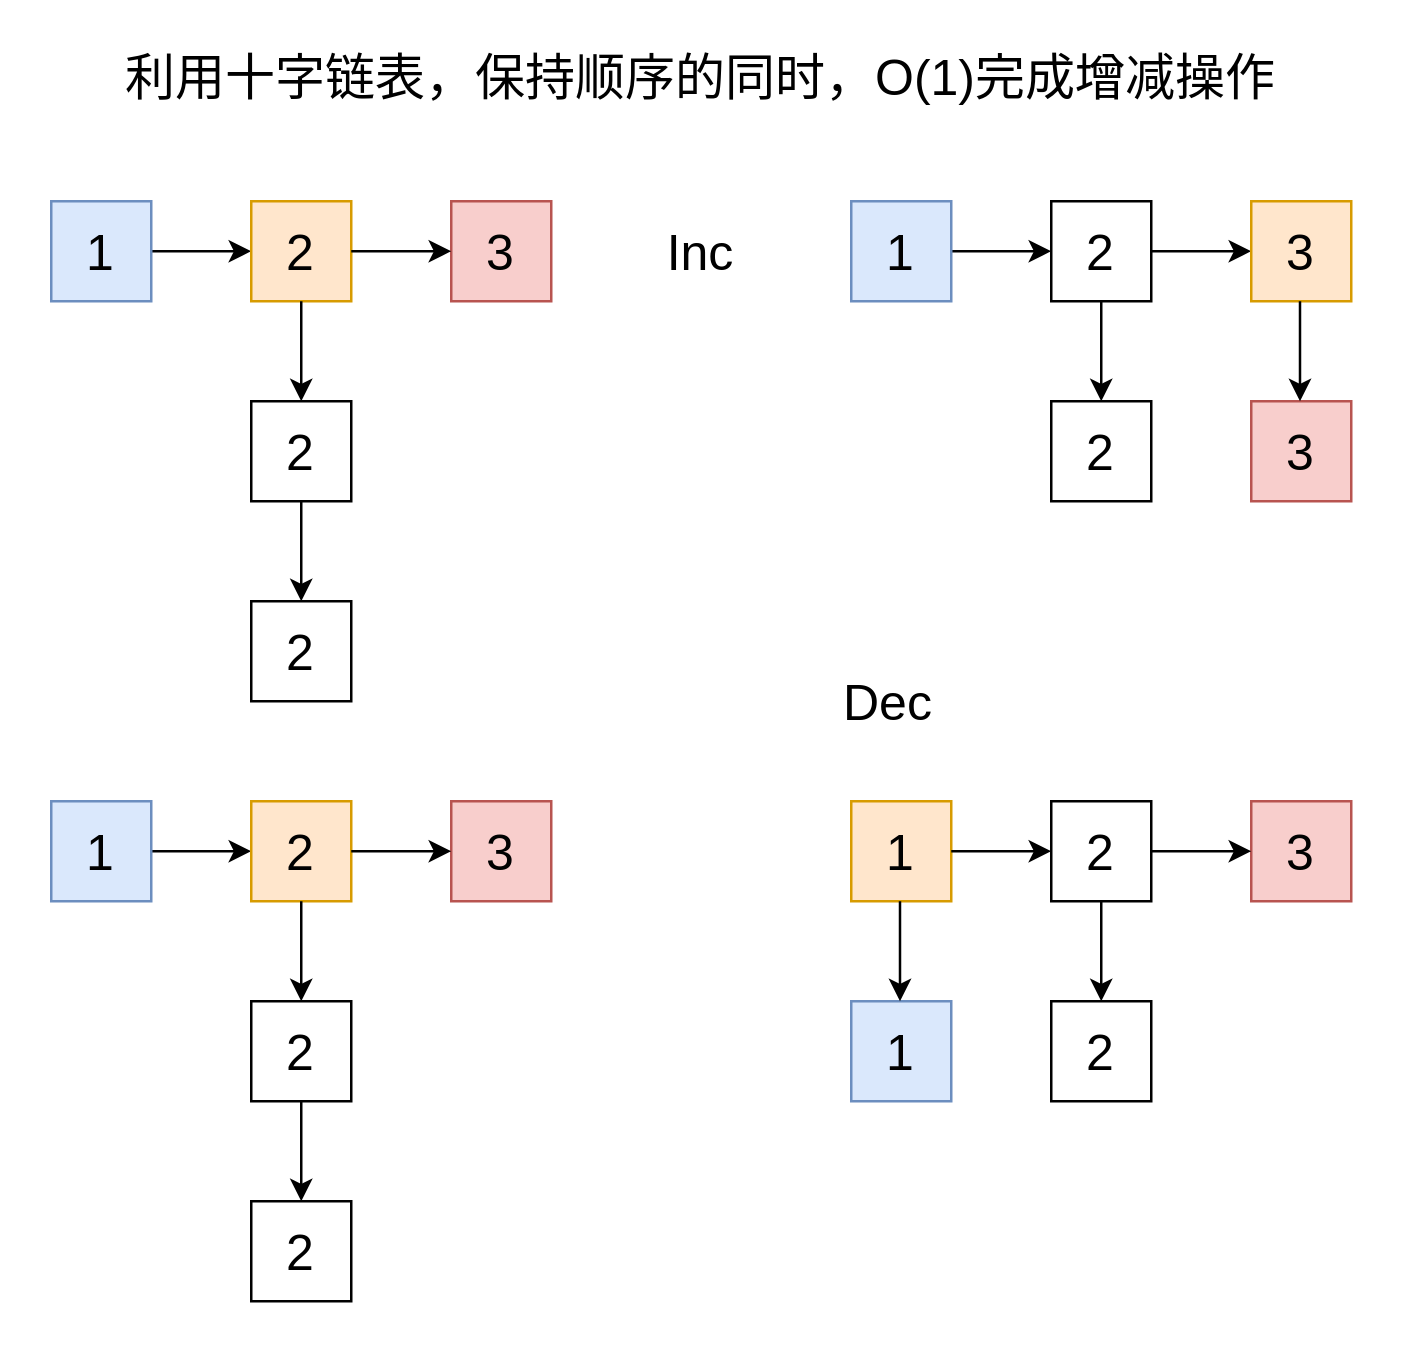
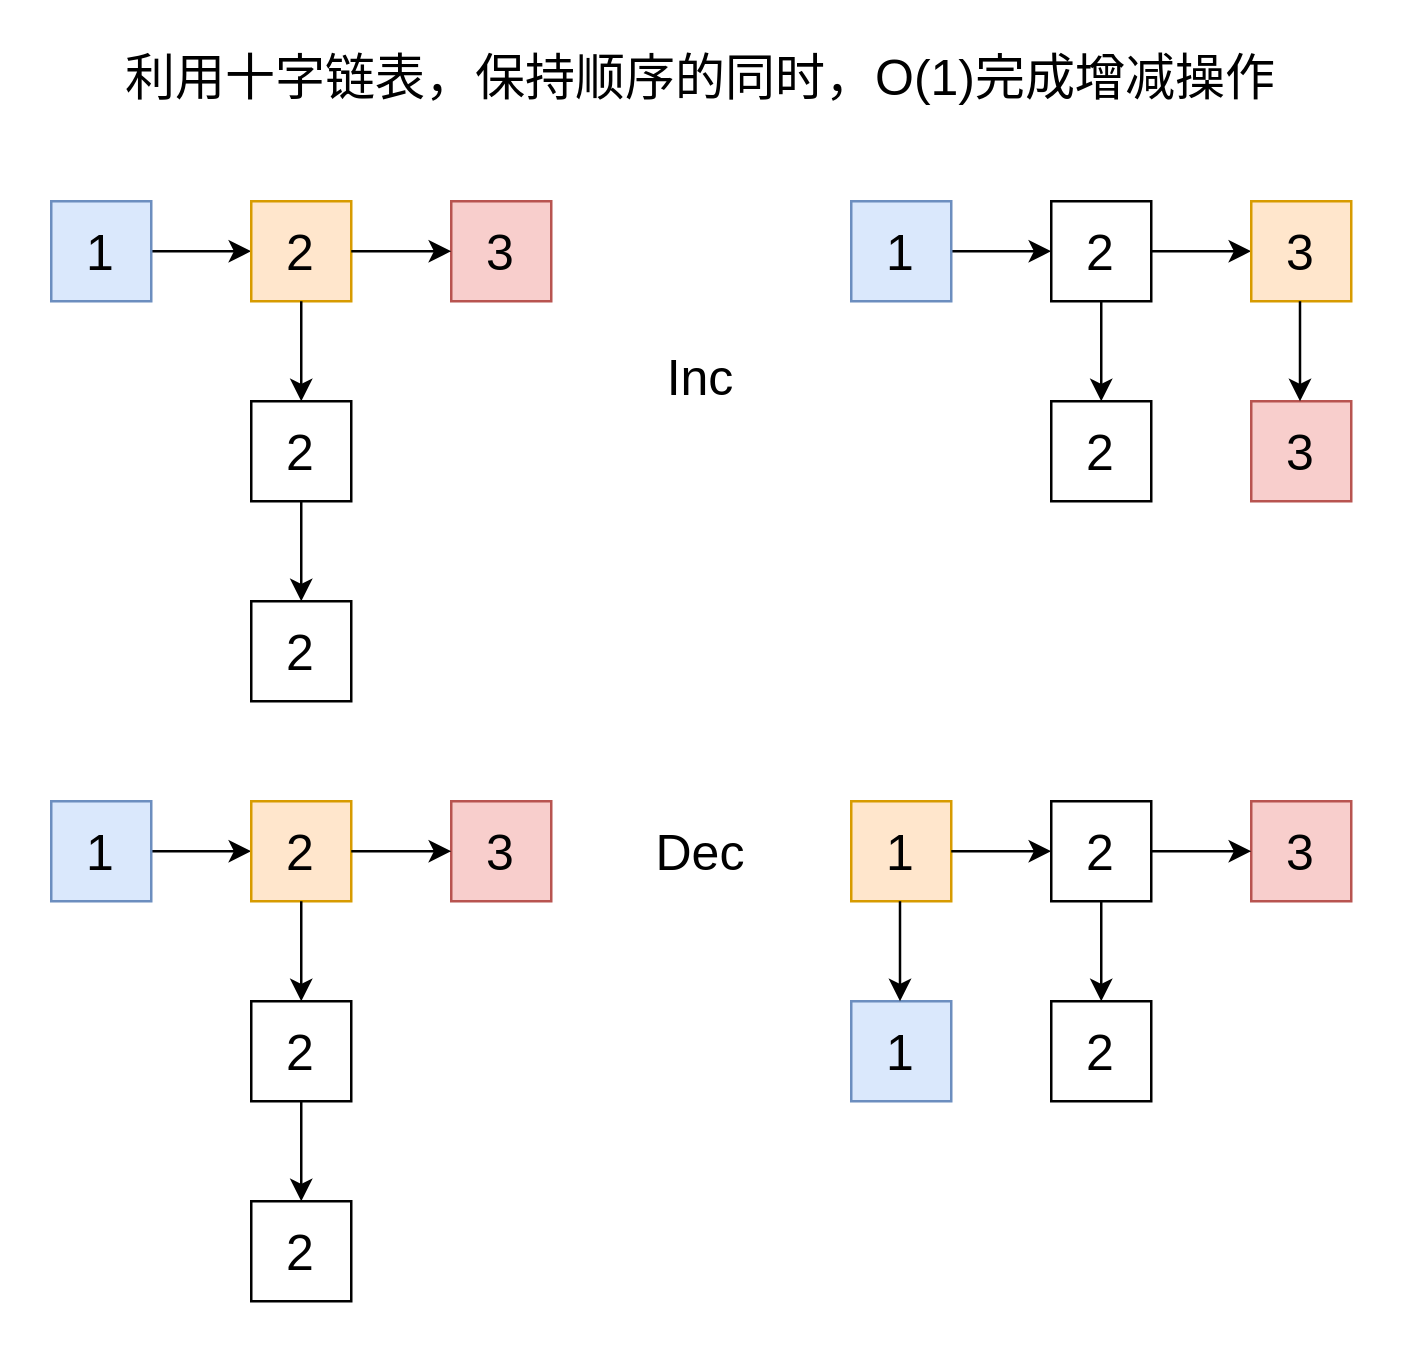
(701, 251) -> (701, 376)
(889, 701) -> (701, 851)
